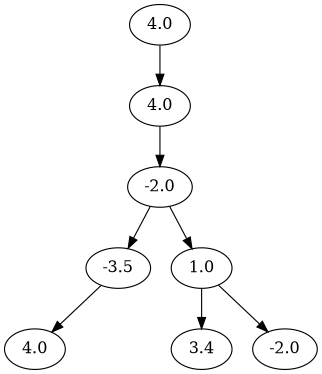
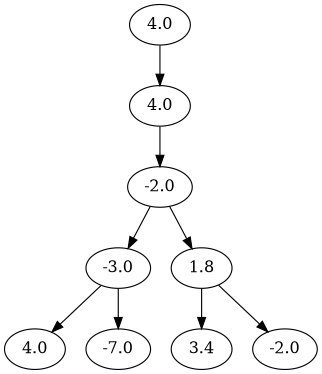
(118, 268) -> (118, 268)
(202, 268) -> (202, 268)
none -> (118, 349)
